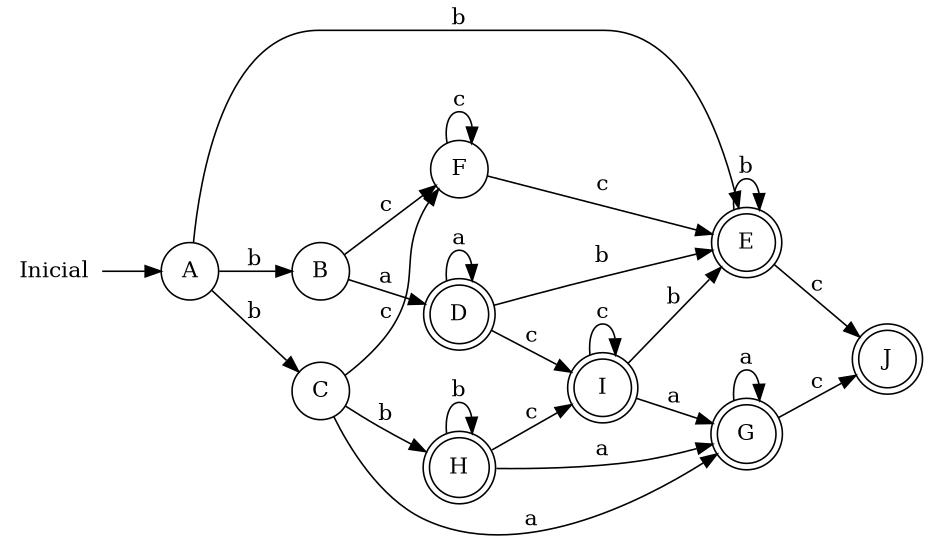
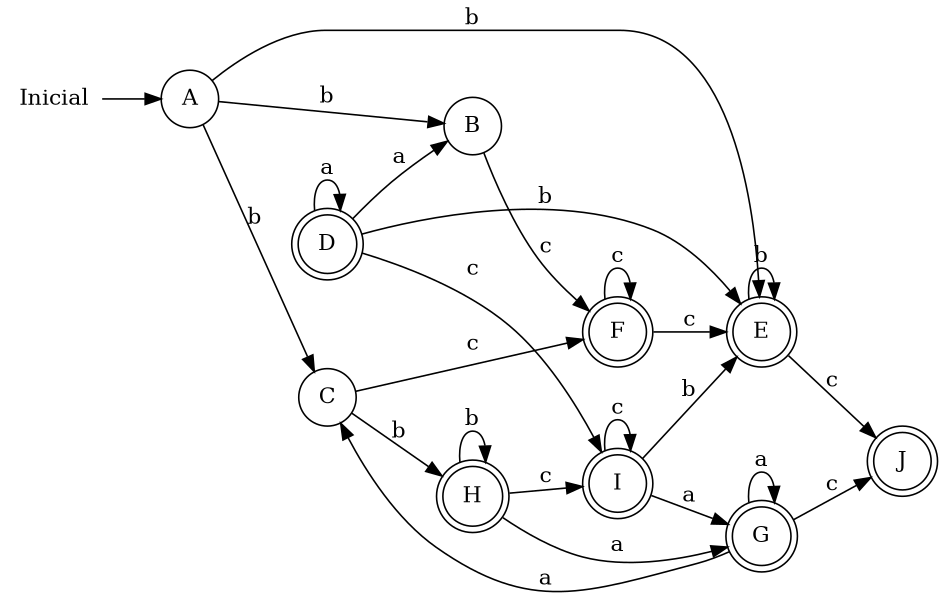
(459, 169) -> (618, 332)
(379, 289) -> (391, 182)
(501, 535) -> (510, 584)
